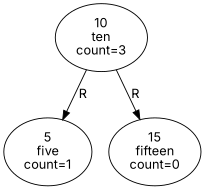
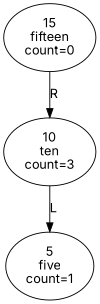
(126, 91) -> (50, 90)
(83, 95) -> (54, 209)
